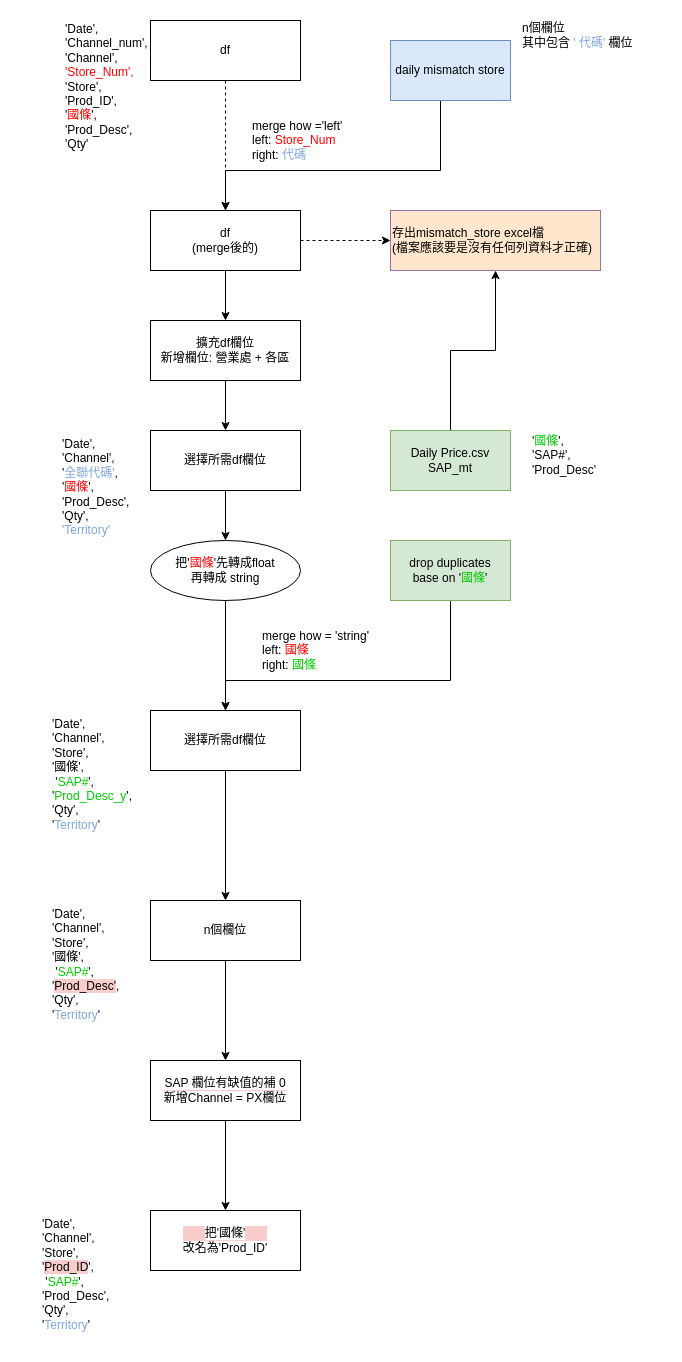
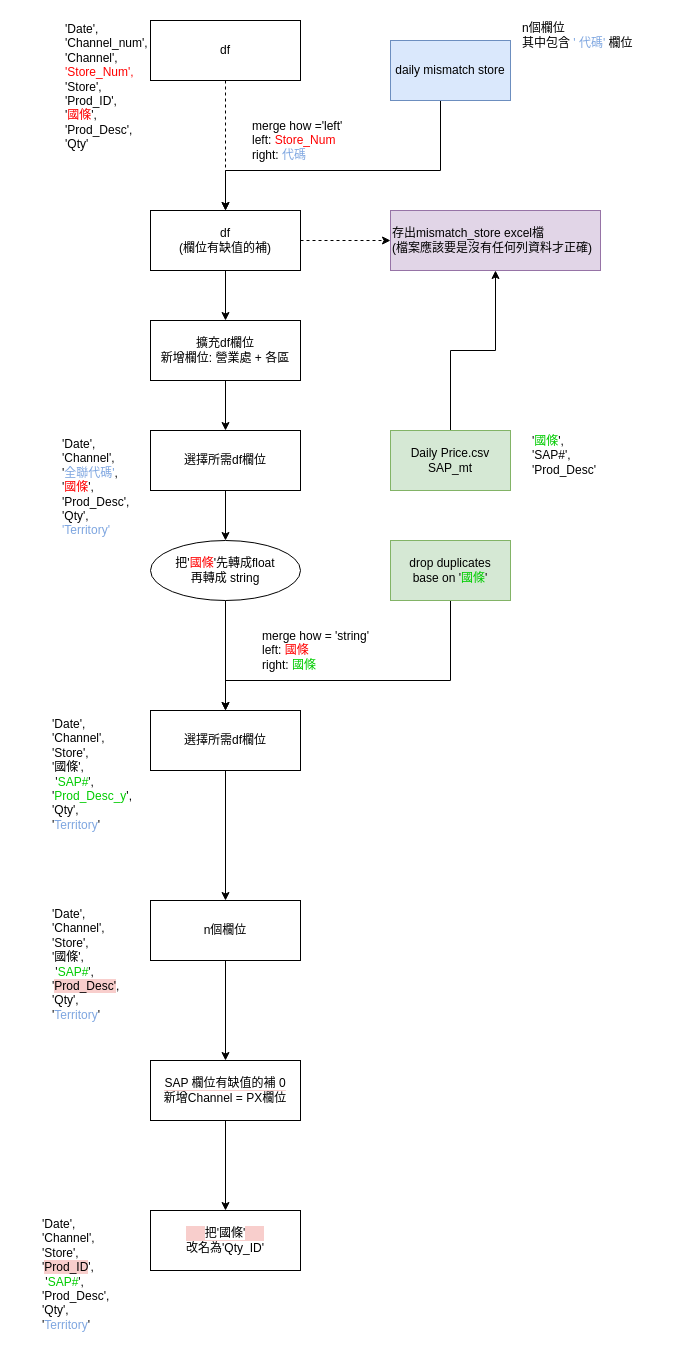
(226, 241) -> (226, 241)
(496, 241) -> (496, 241)
(226, 1241) -> (226, 1241)
